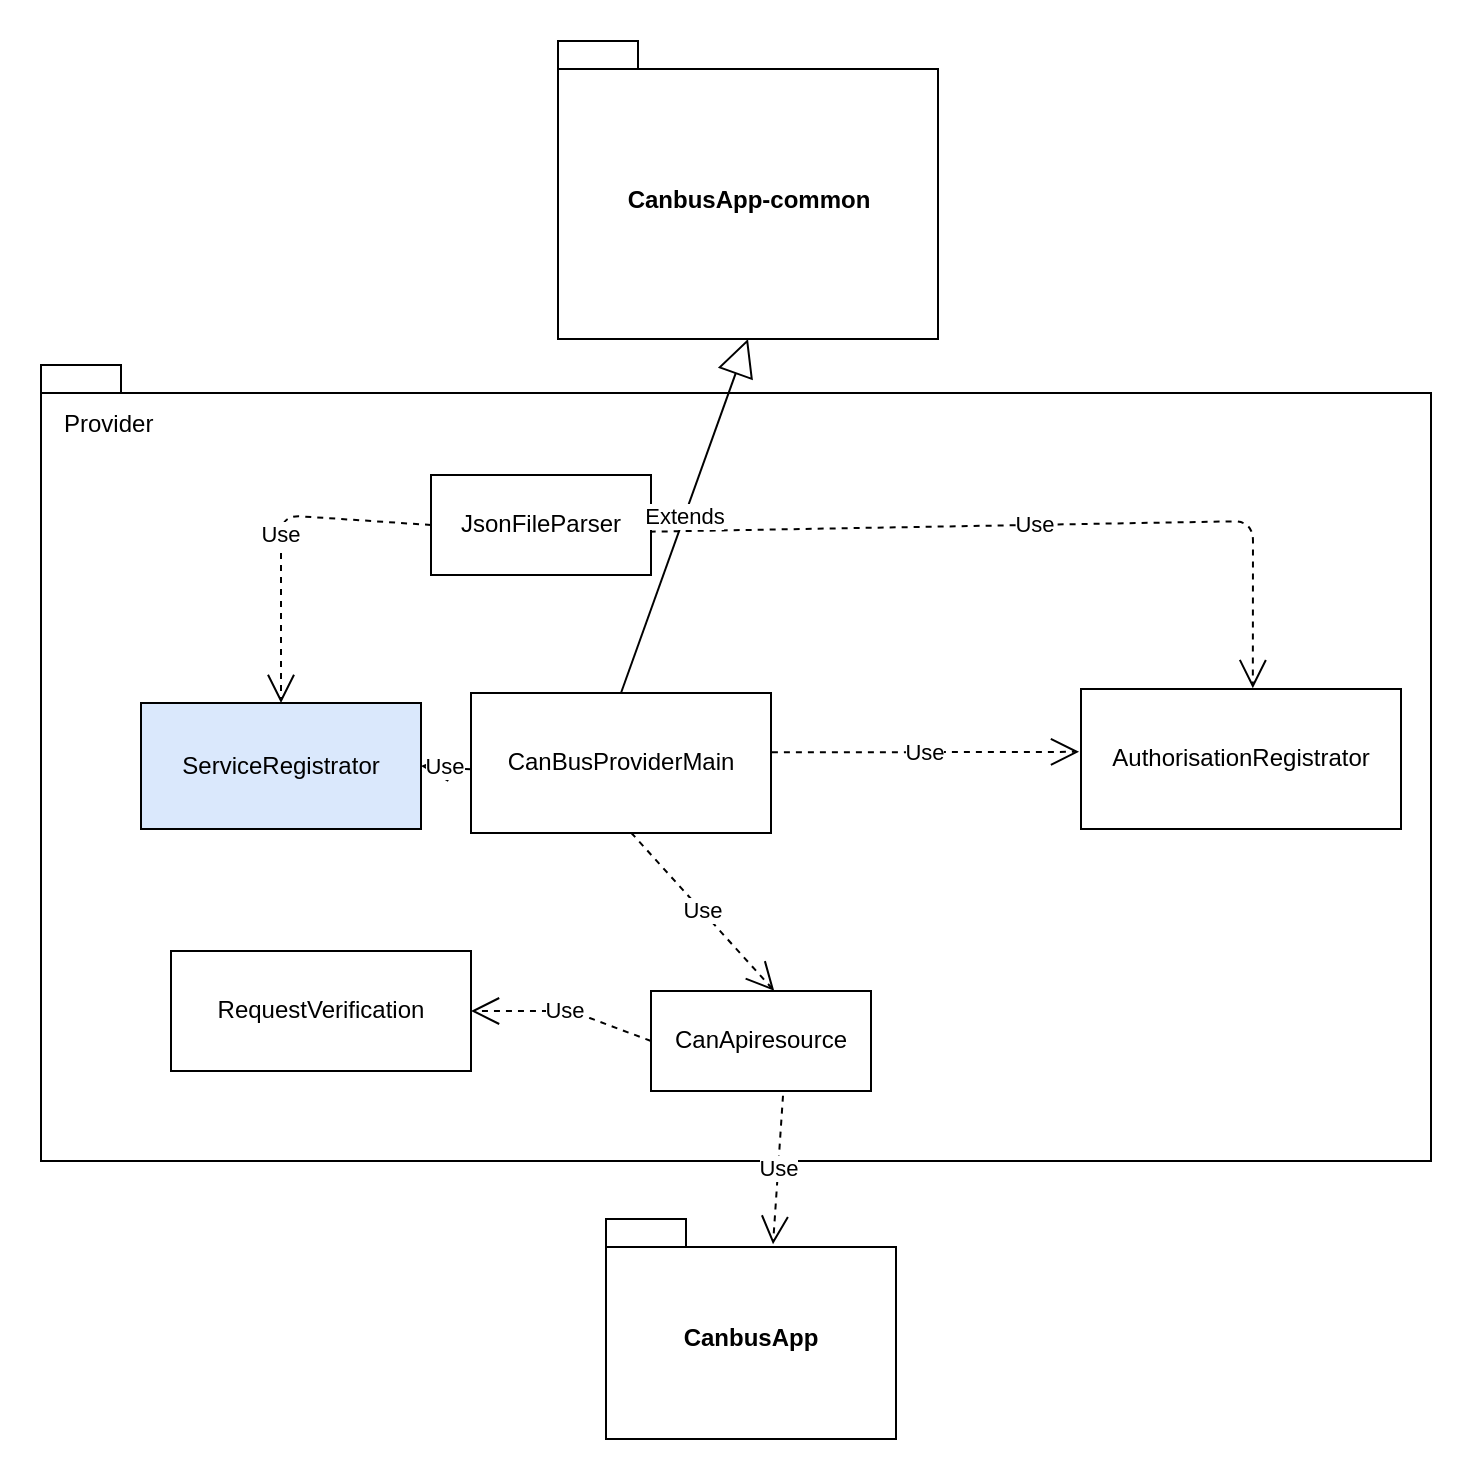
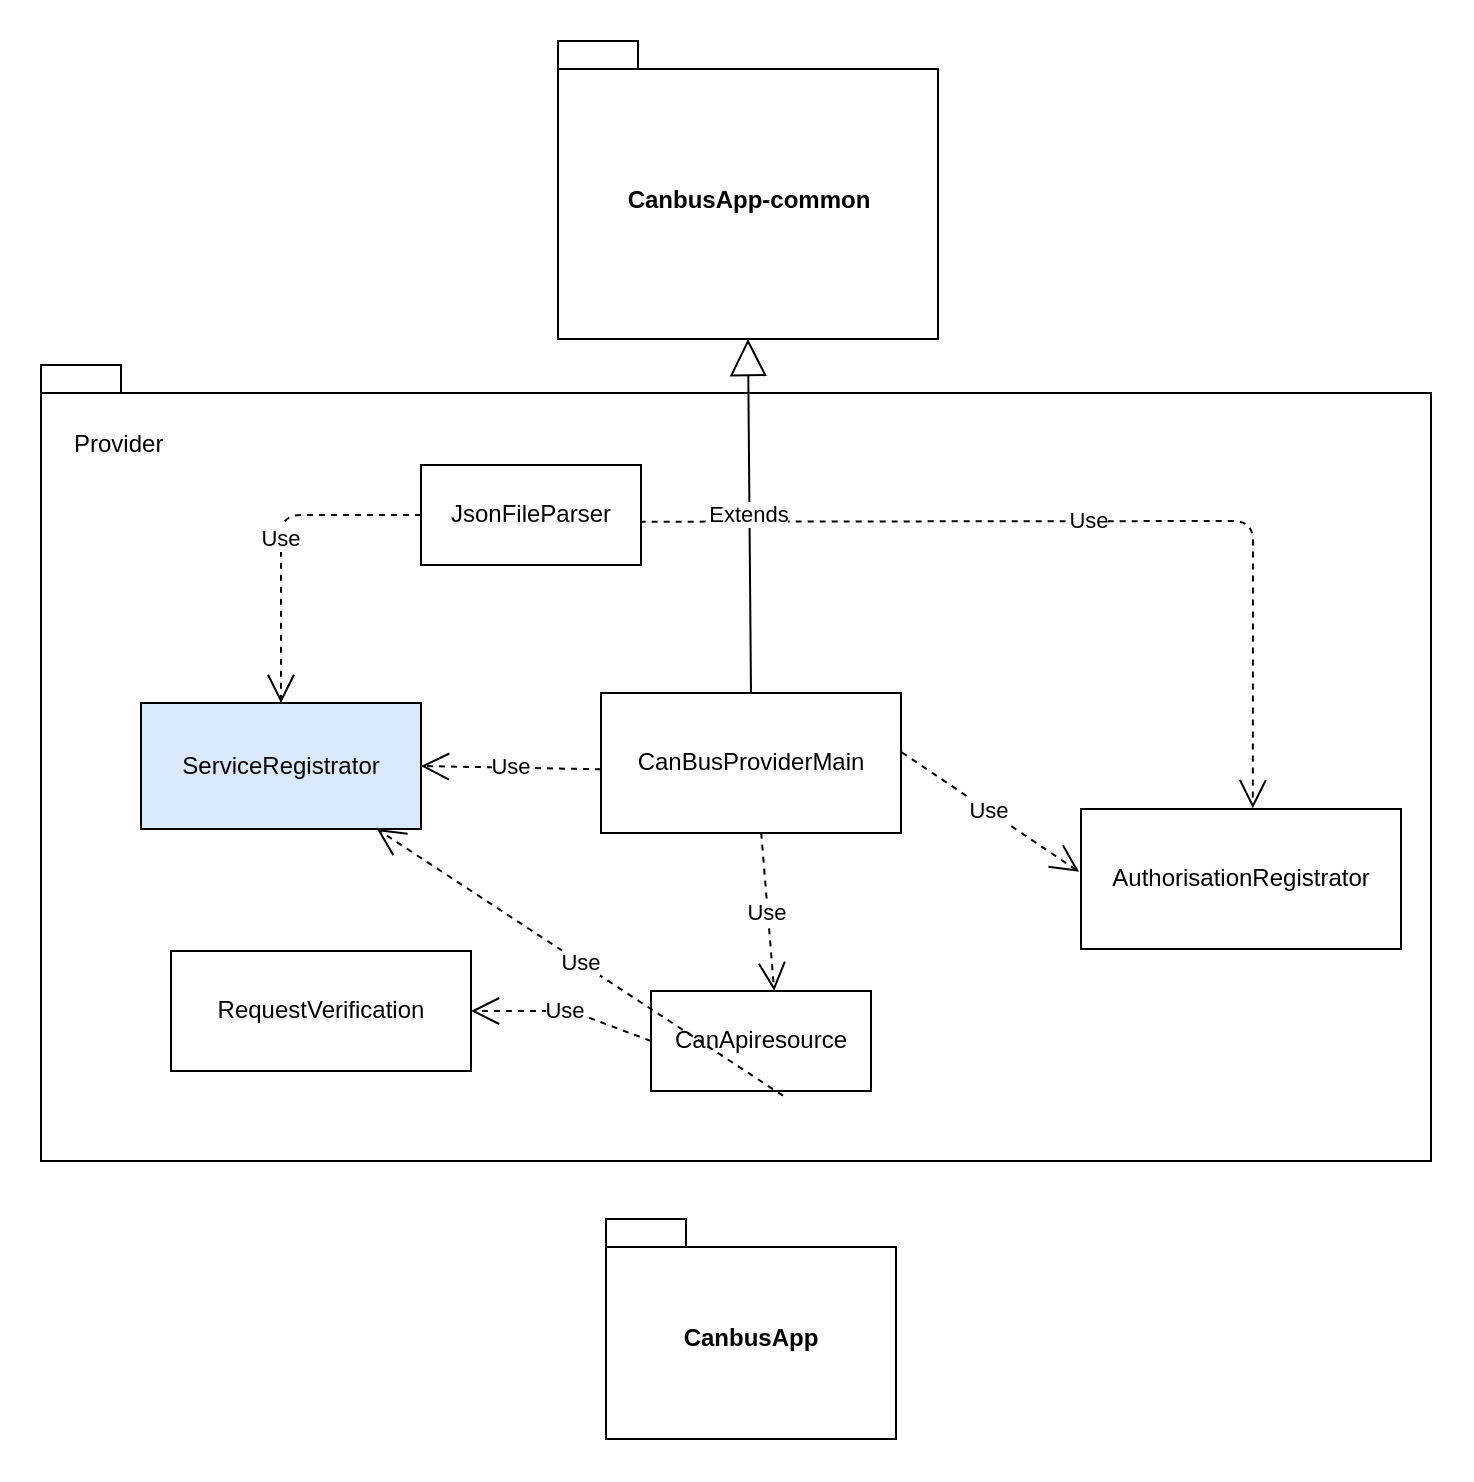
(131, 425) -> (141, 445)
(541, 525) -> (531, 515)
(1241, 759) -> (1241, 879)
(621, 763) -> (751, 763)
(778, 1168) -> (582, 964)
